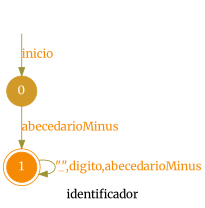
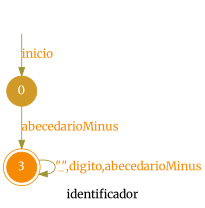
(22, 167) -> (22, 167)
